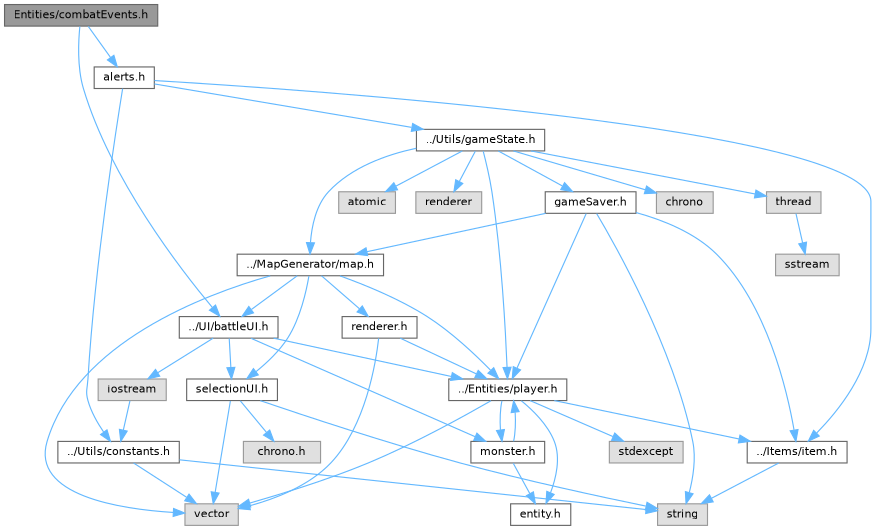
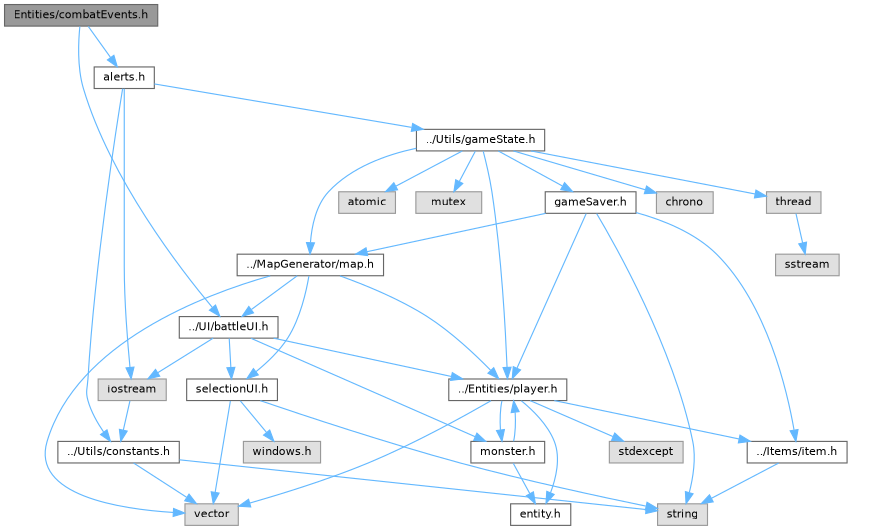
(644, 128) -> (124, 228)
(449, 203) -> (449, 203)
(380, 327) -> none
(282, 452) -> (282, 452)
